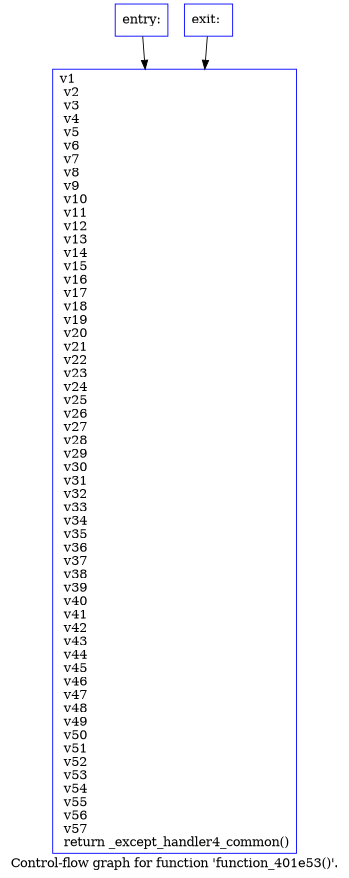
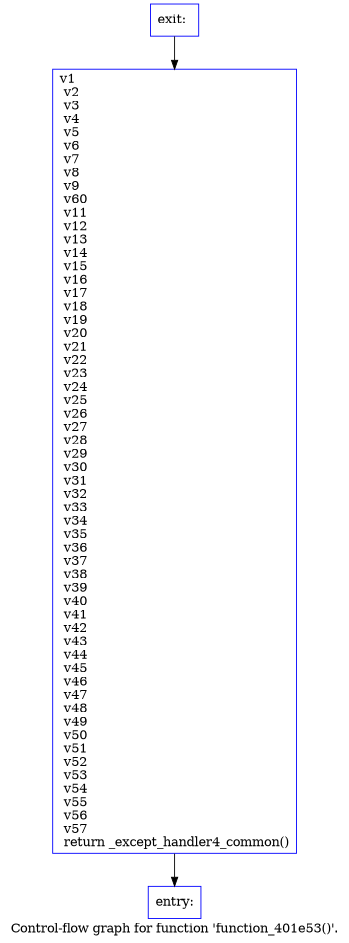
(144, 48) -> (175, 865)
(74, 200) -> (74, 200)
